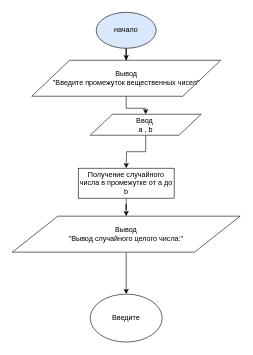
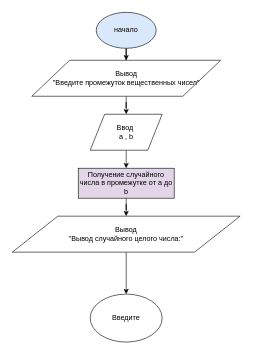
(146, 125) -> (126, 132)
(126, 183) -> (126, 183)
